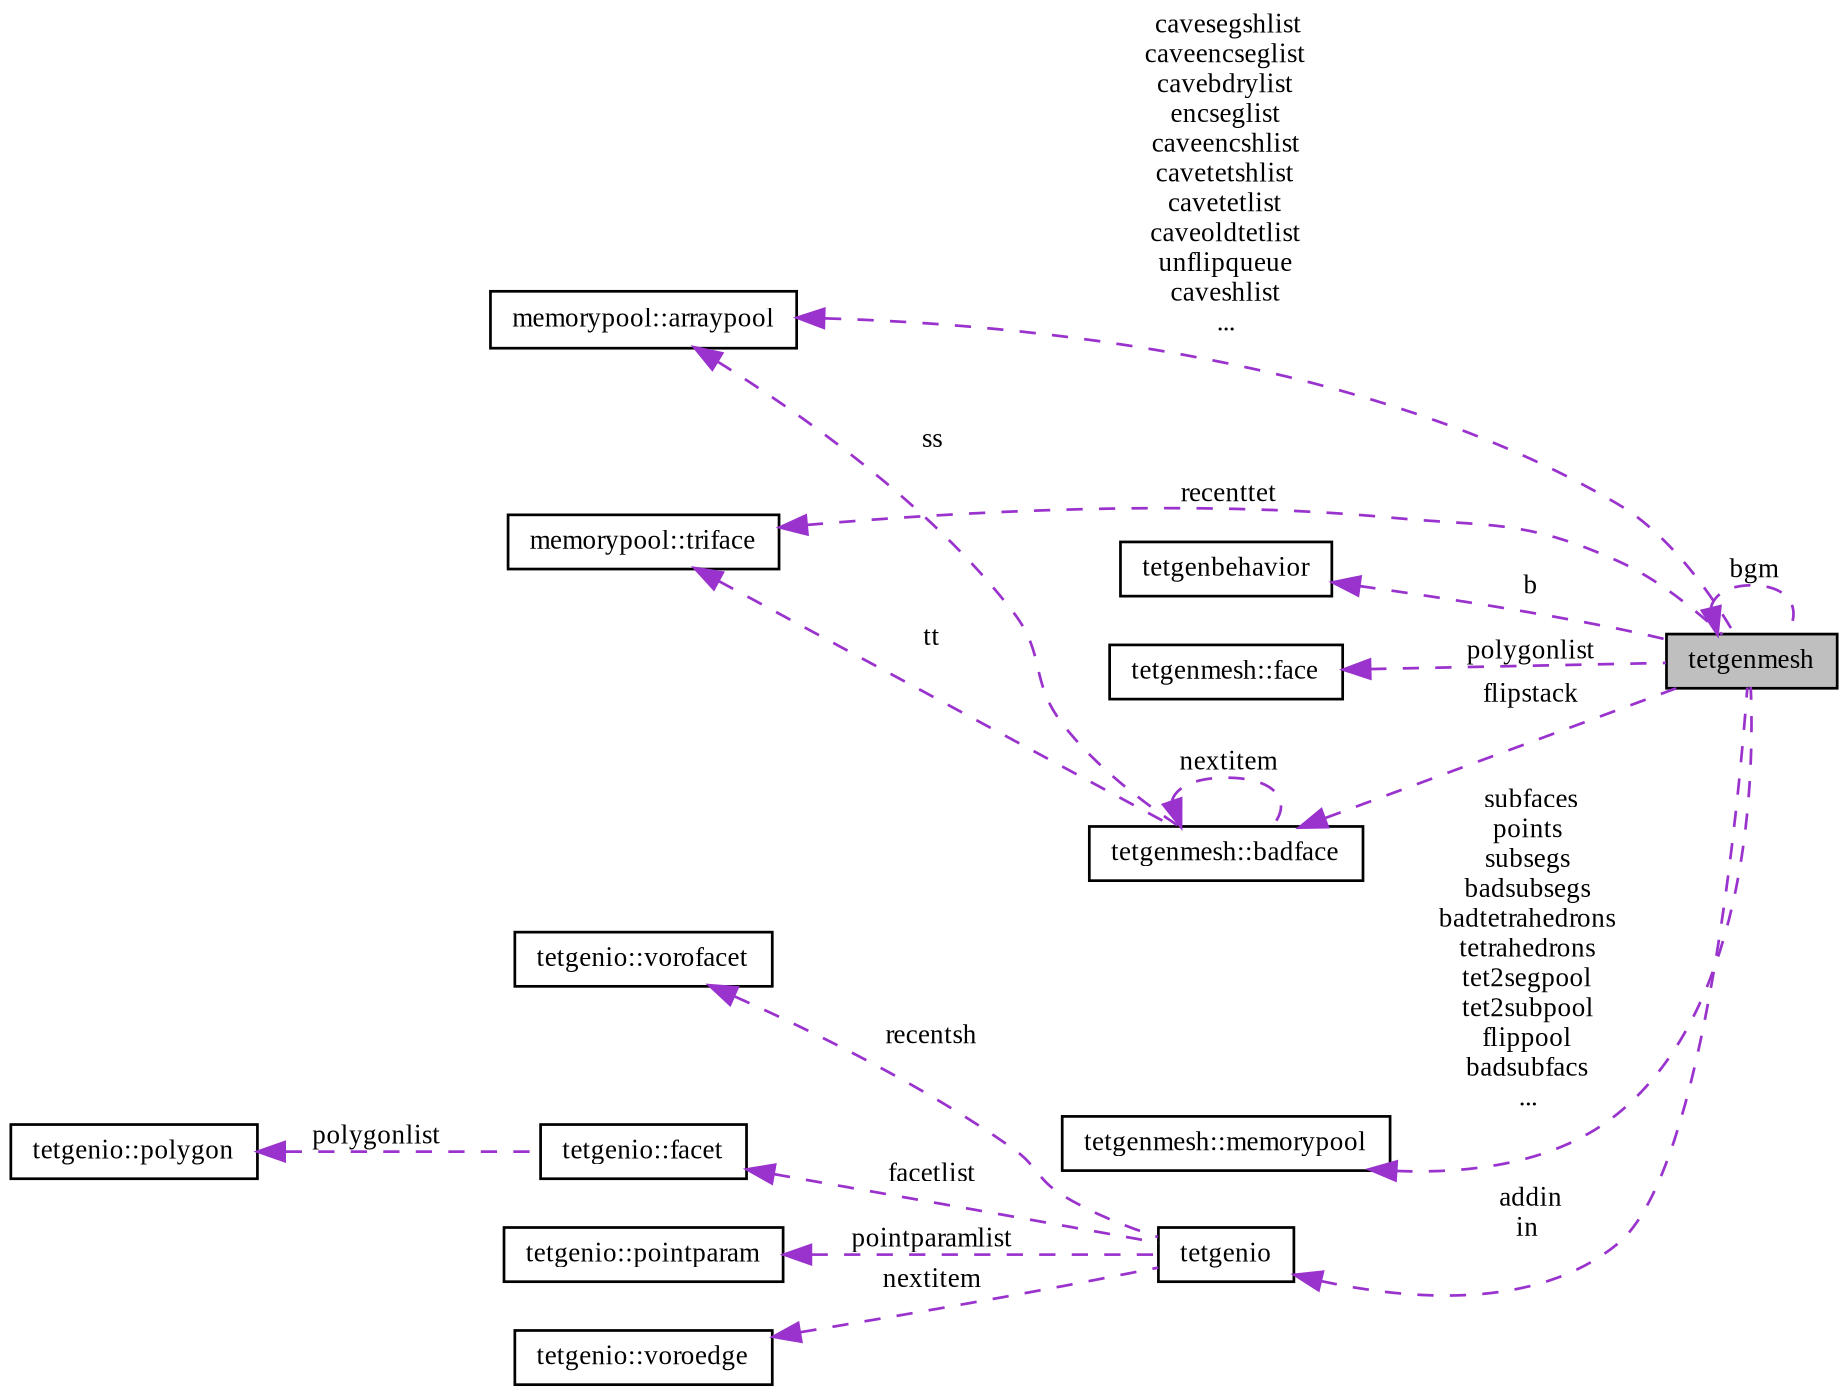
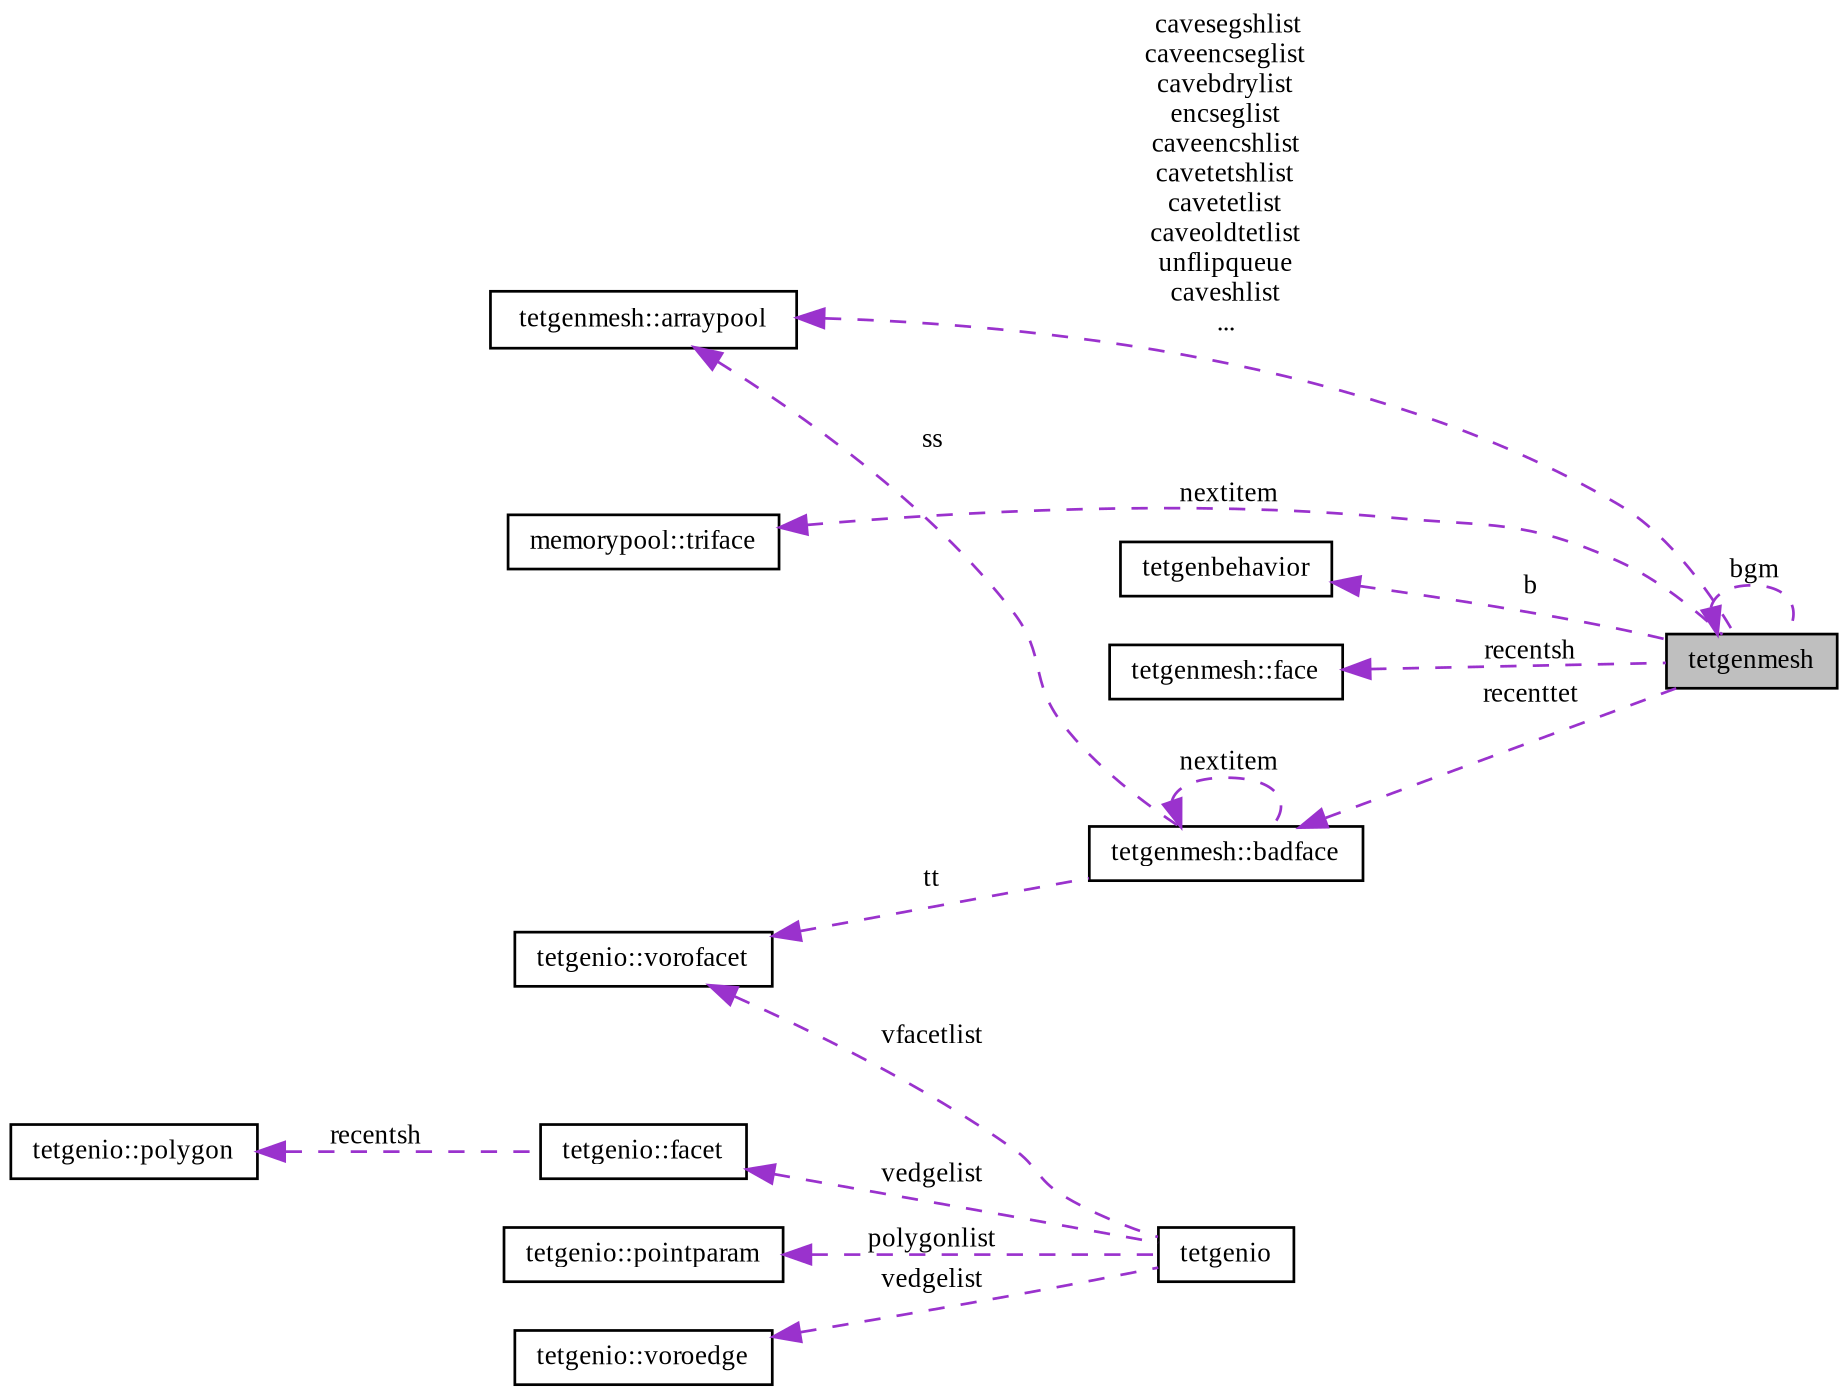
(644, 320) -> (644, 320)
(1226, 495) -> (1226, 495)
(1528, 652) -> (1528, 652)
(1528, 695) -> (1528, 695)
(947, 704) -> (945, 905)
(929, 1036) -> (929, 1036)
(1678, 1125) -> none
(374, 1137) -> (374, 1137)
(1226, 1144) -> none
(929, 1175) -> (929, 1175)
(929, 1240) -> (929, 1240)
(929, 1280) -> (929, 1280)
